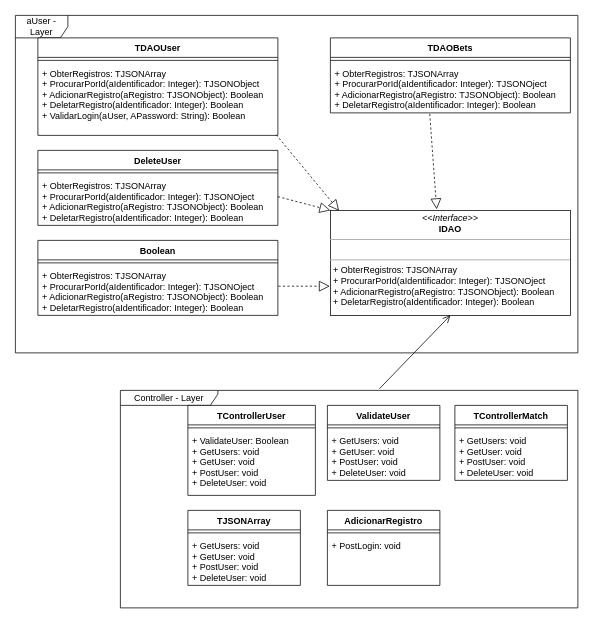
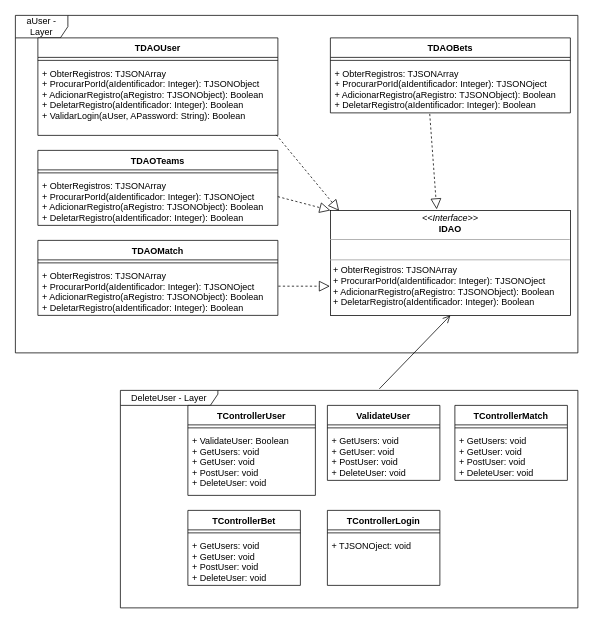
(158, 161) -> (158, 161)
(158, 251) -> (158, 251)
(169, 398) -> (169, 398)
(244, 521) -> (244, 521)
(383, 521) -> (383, 521)
(368, 546) -> (372, 546)
